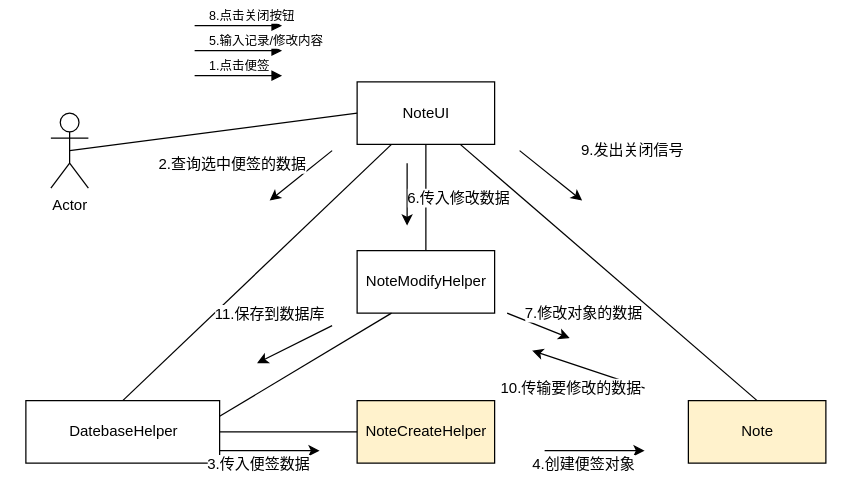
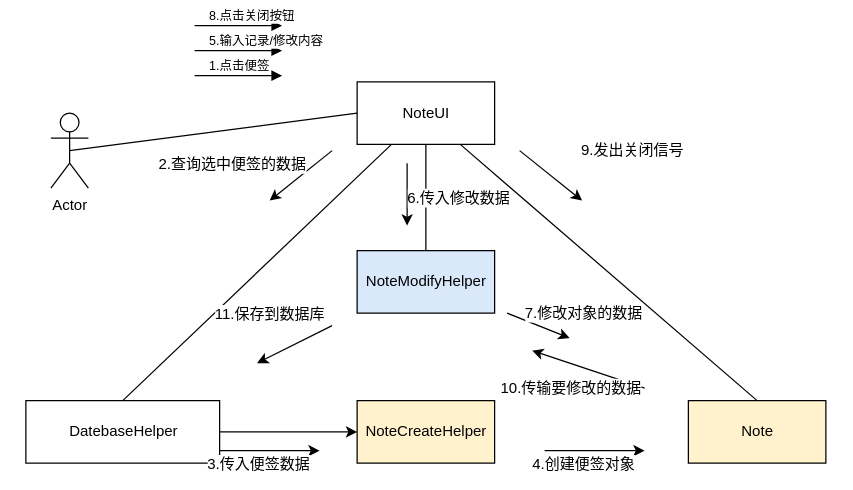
(426, 282) -> (426, 282)
(305, 365) -> none
(350, 432) -> (347, 432)
